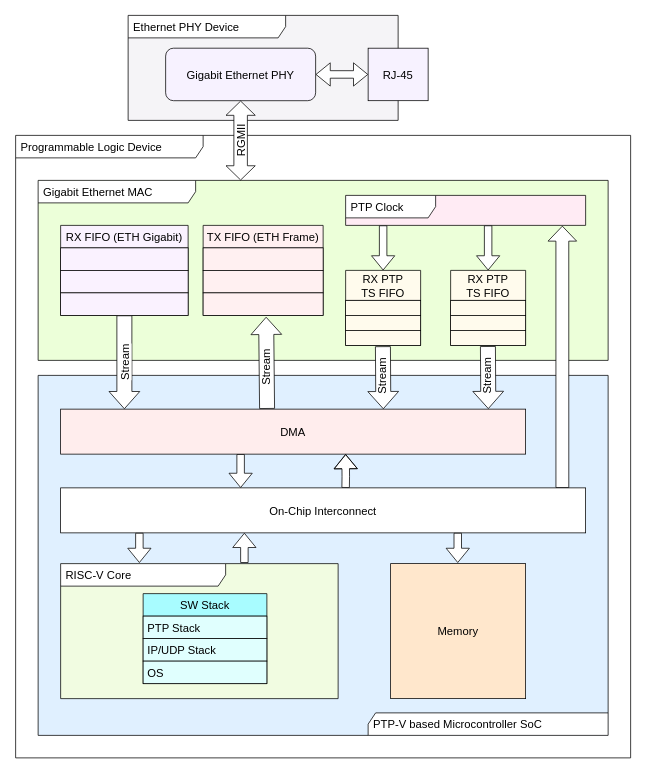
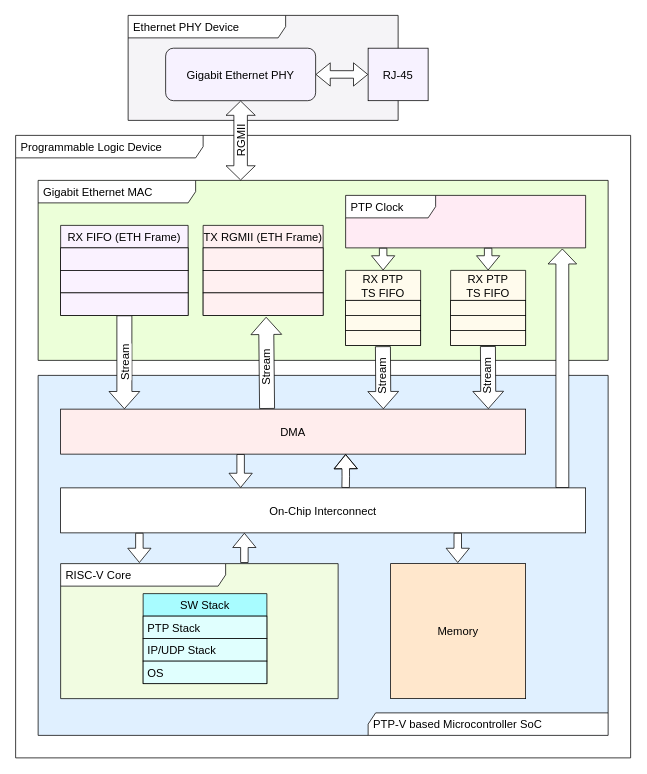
(465, 210) -> (465, 222)
(124, 237) -> (124, 237)
(263, 237) -> (263, 237)
